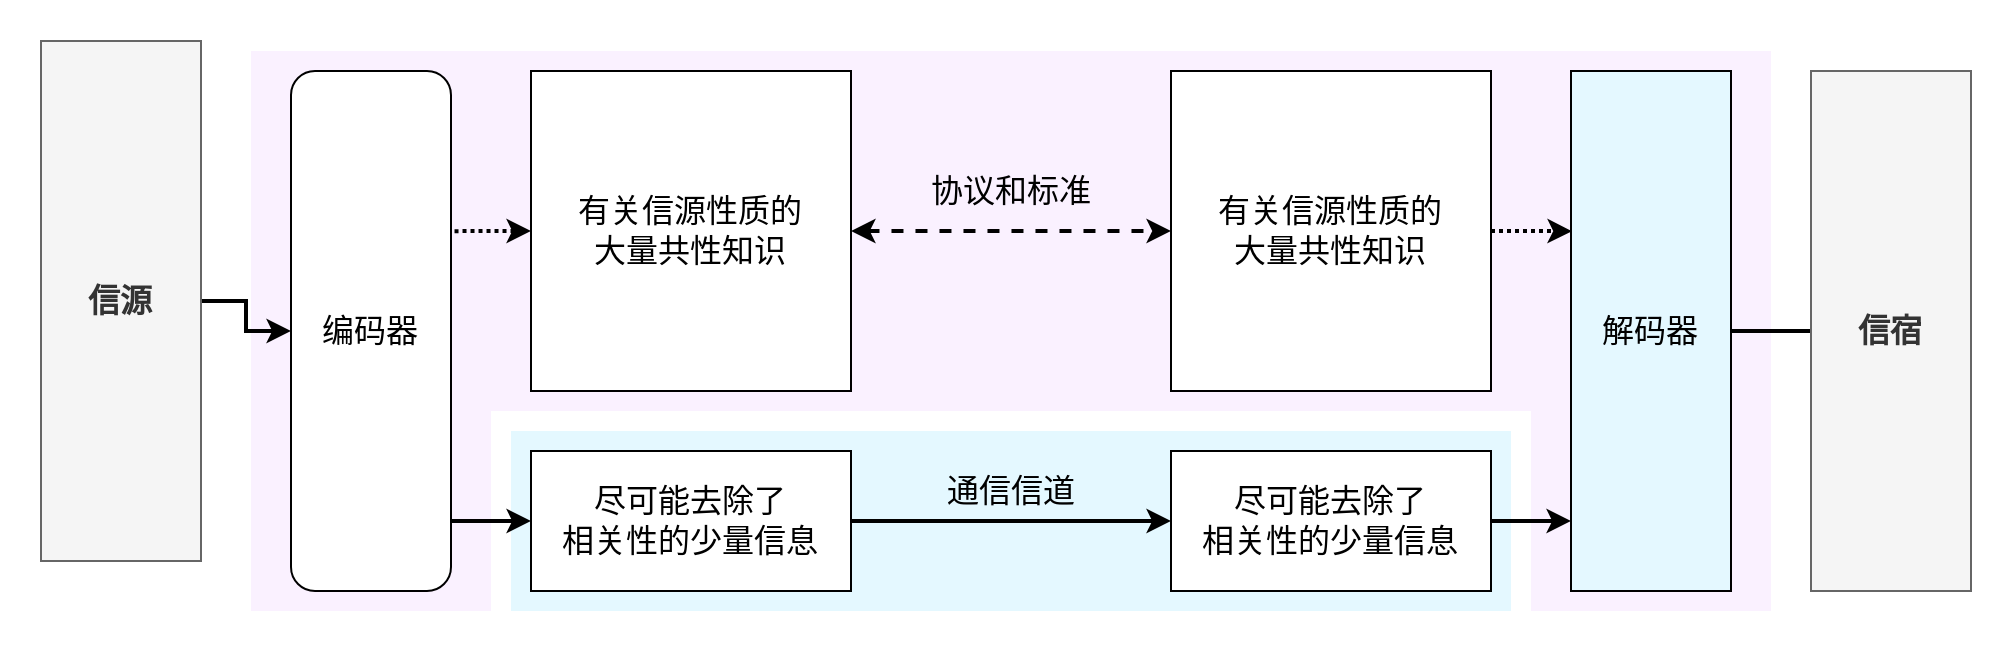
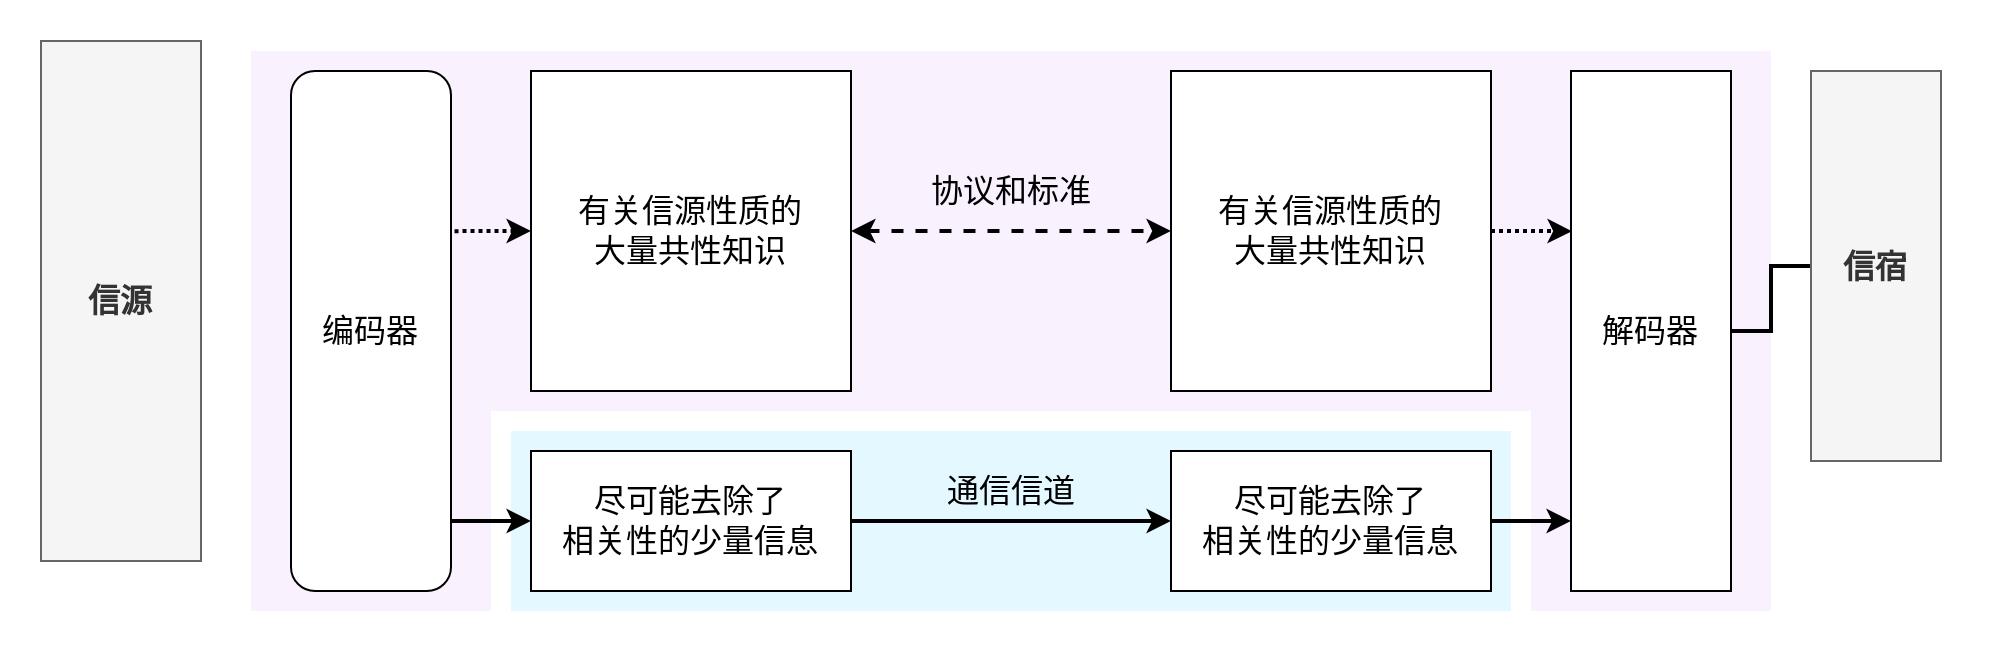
(246, 307) -> none
(1651, 331) -> (1651, 331)
(1891, 331) -> (1876, 266)
